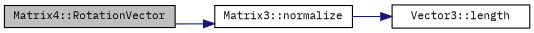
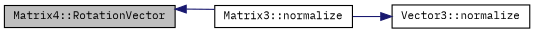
(461, 17) -> (461, 17)
(189, 24) -> (200, 9)
